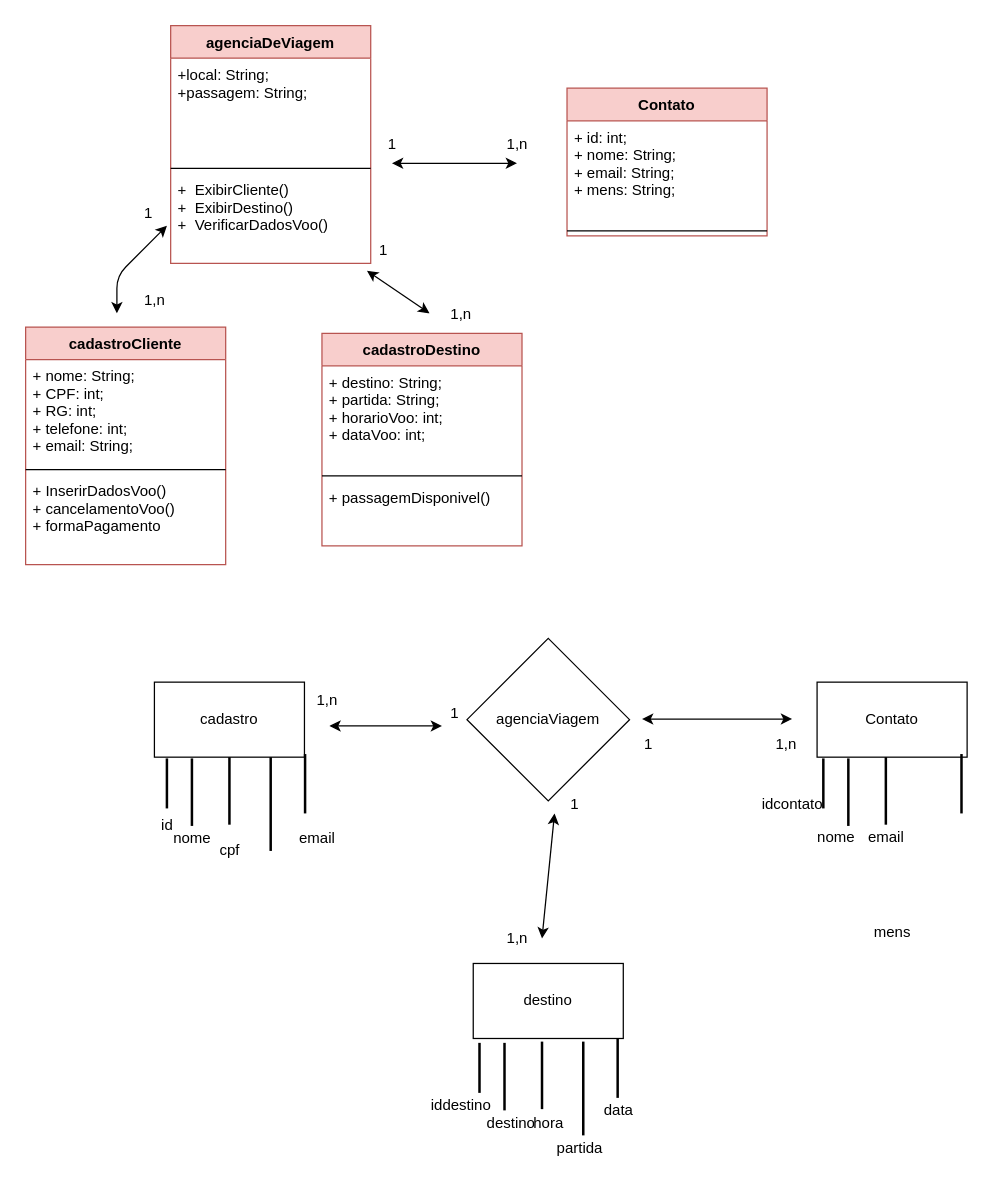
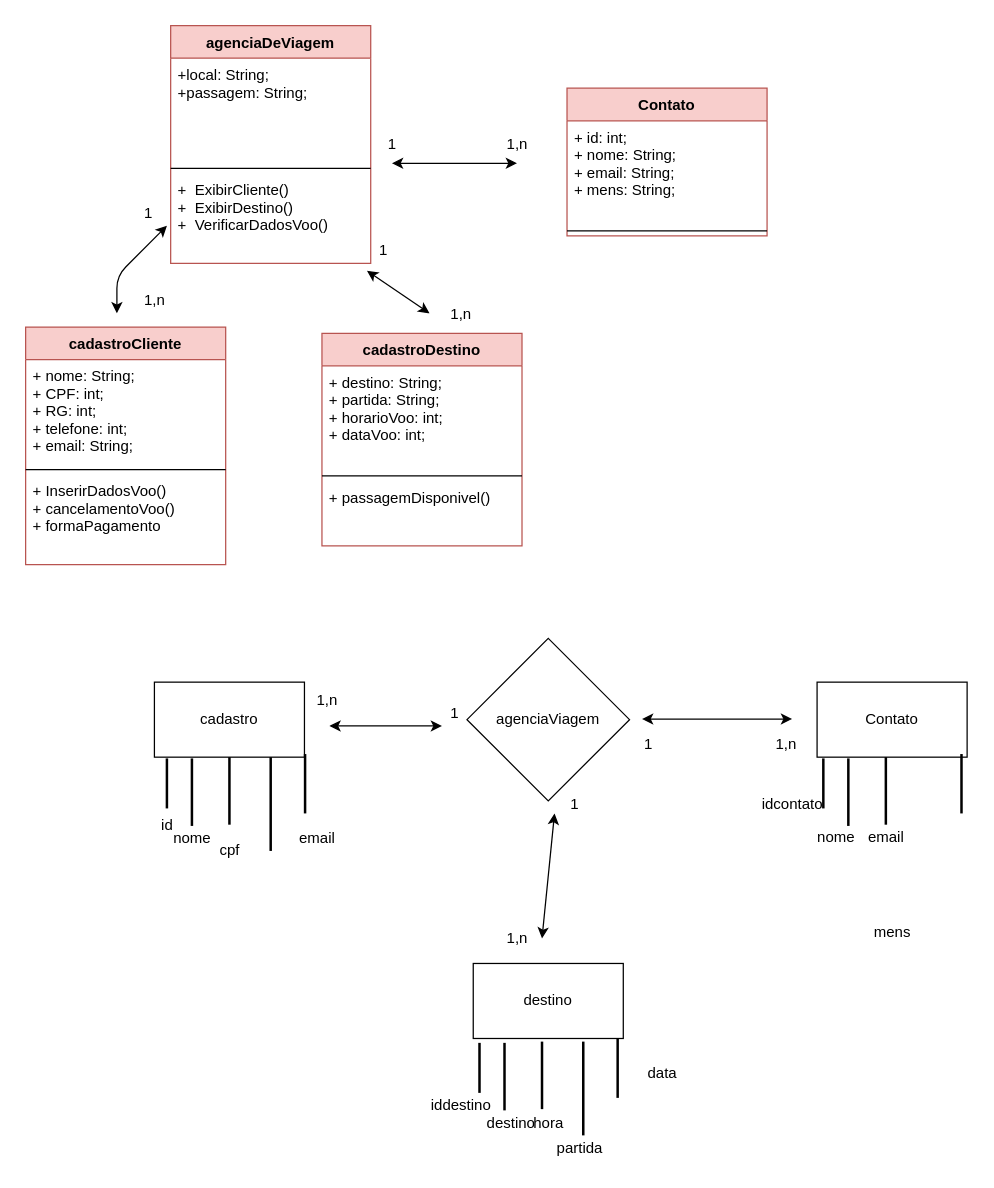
(618, 1110) -> (661, 1073)
